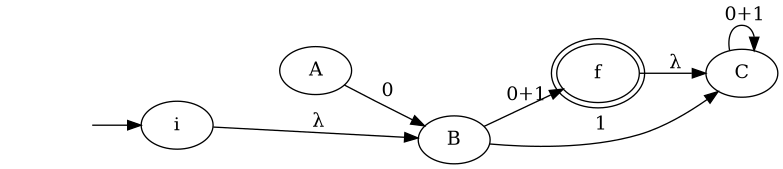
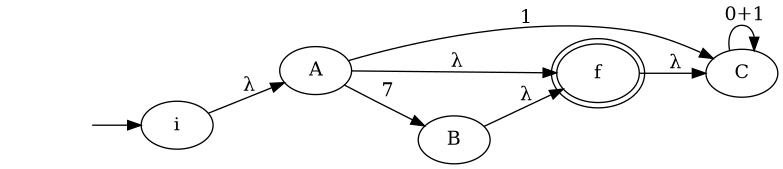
none -> (447, 72)
(385, 91) -> (385, 91)
(523, 95) -> (523, 95)
(309, 132) -> (240, 100)
(603, 142) -> (525, 28)
